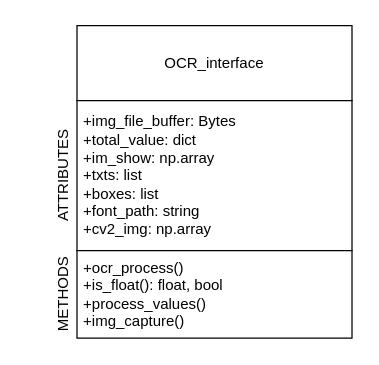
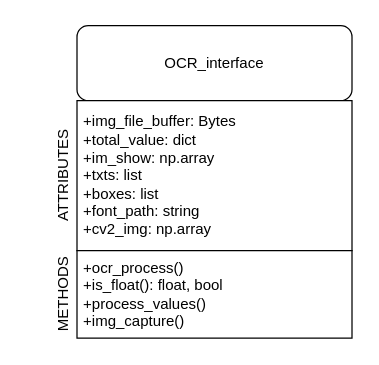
(214, 63) -> (214, 63)
